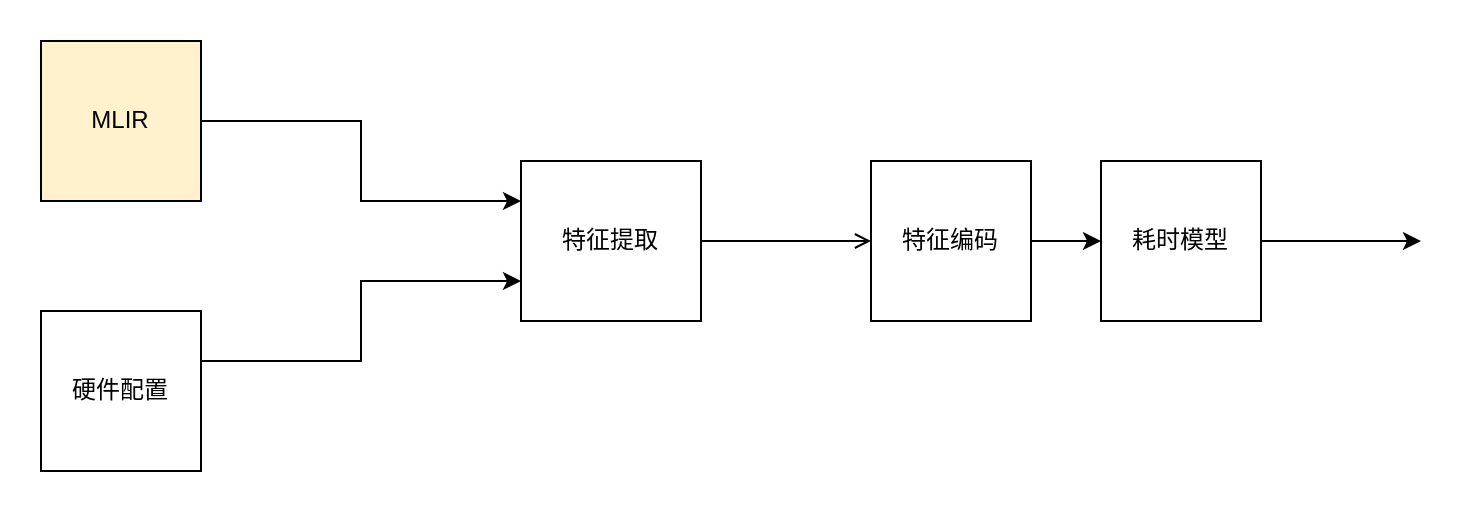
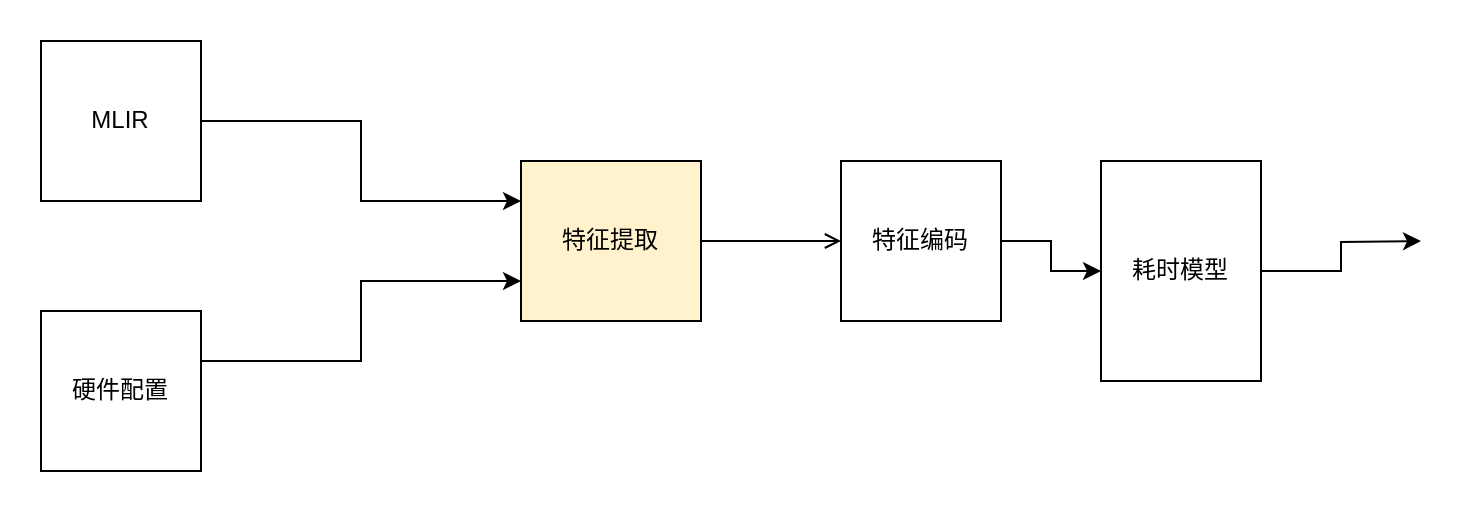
(121, 121) -> (121, 121)
(611, 241) -> (611, 241)
(951, 241) -> (921, 241)
(1181, 241) -> (1181, 271)
